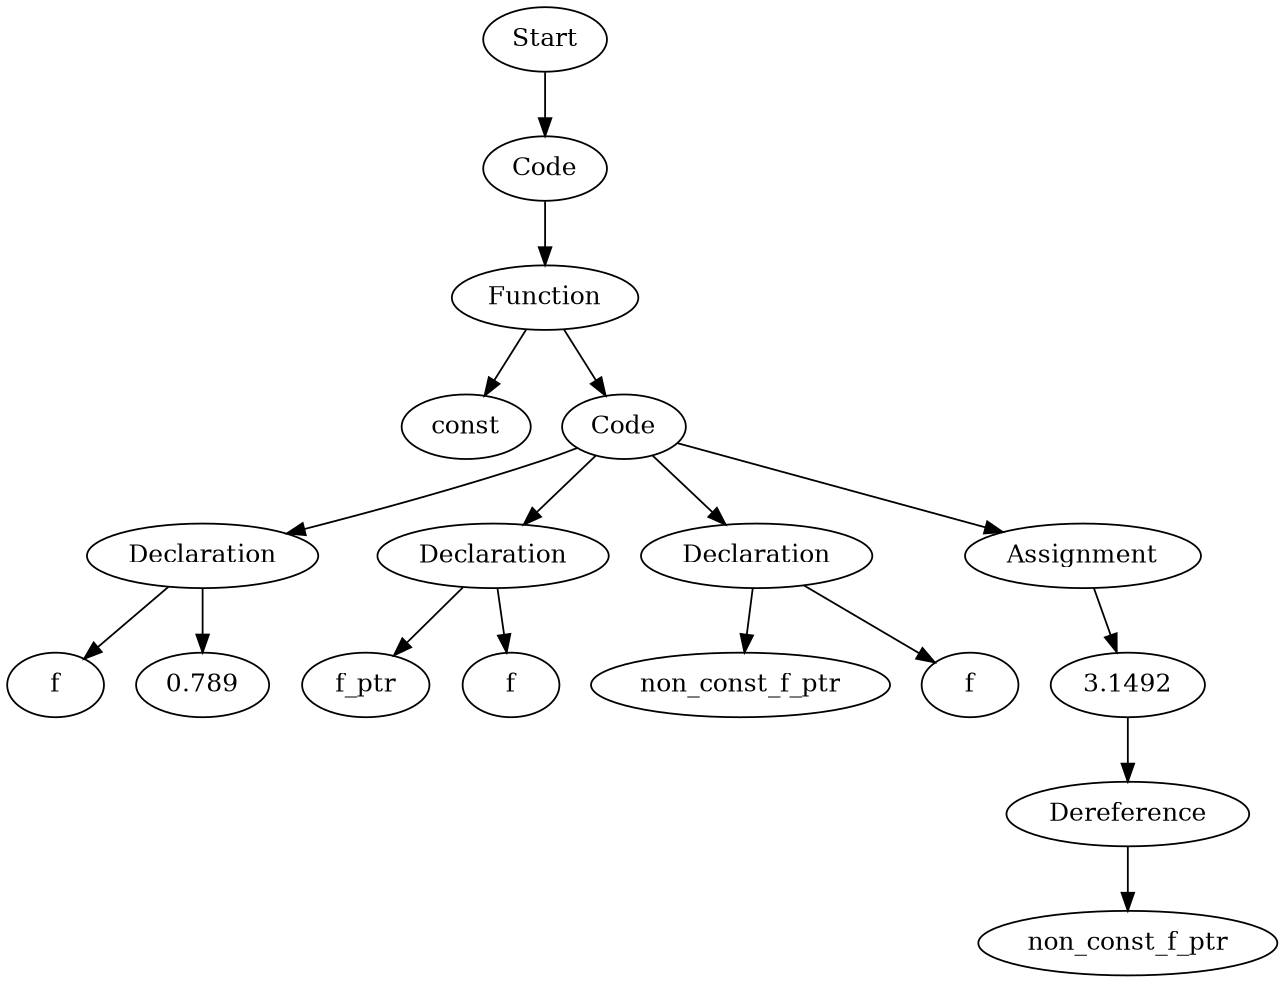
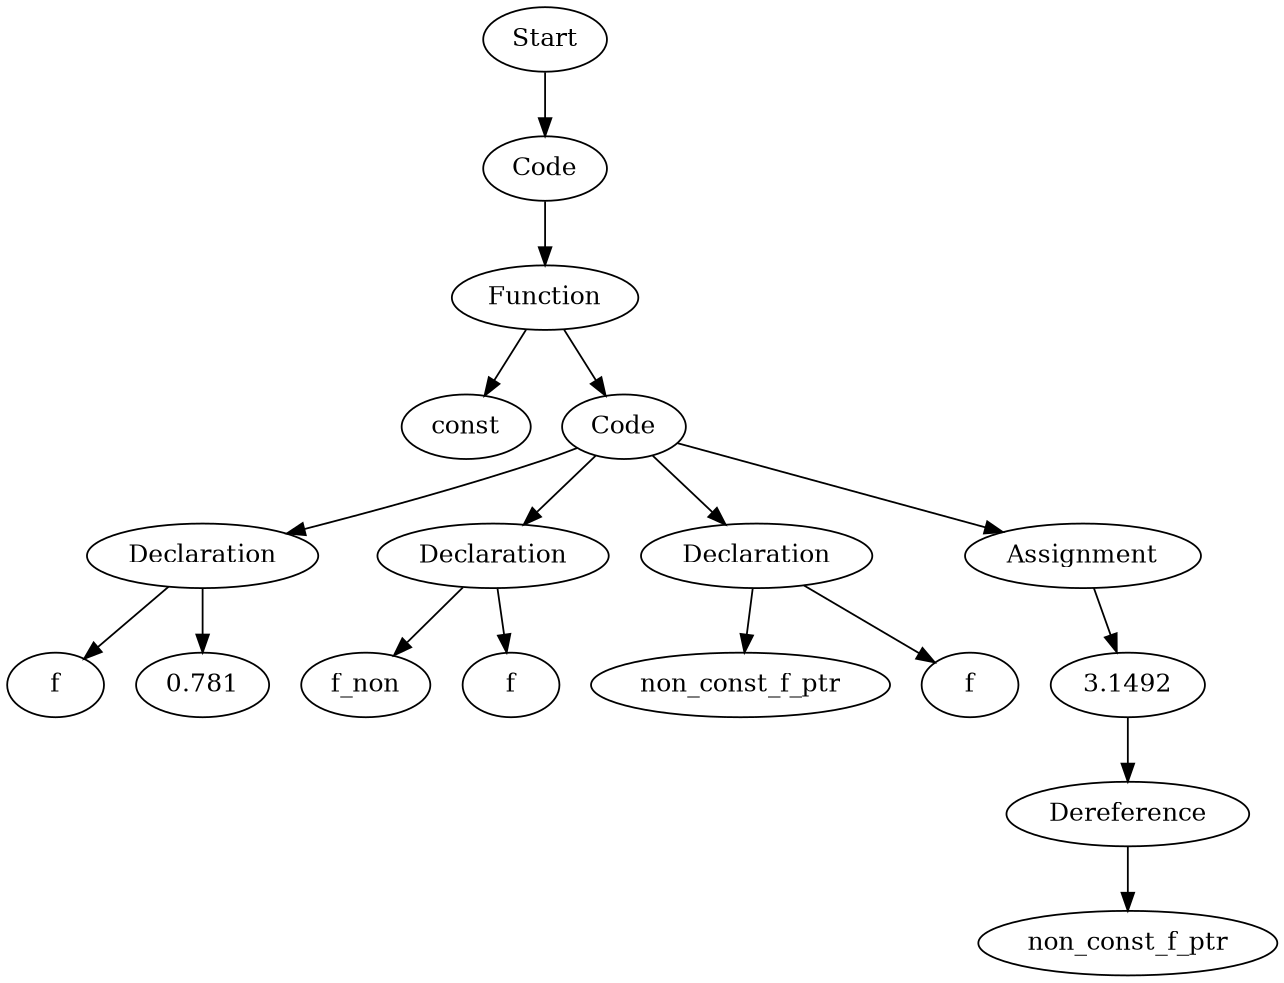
(203, 685) -> (203, 685)
(366, 685) -> (366, 685)
